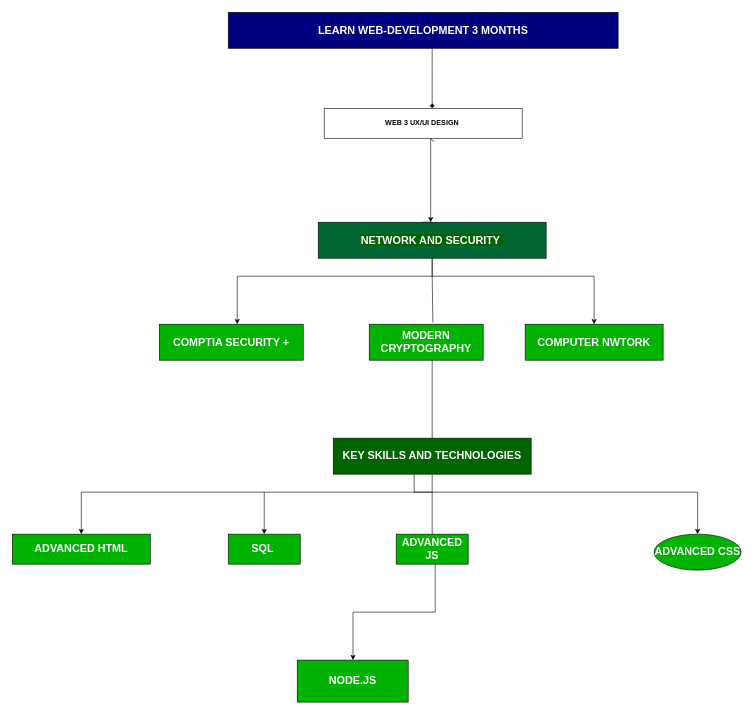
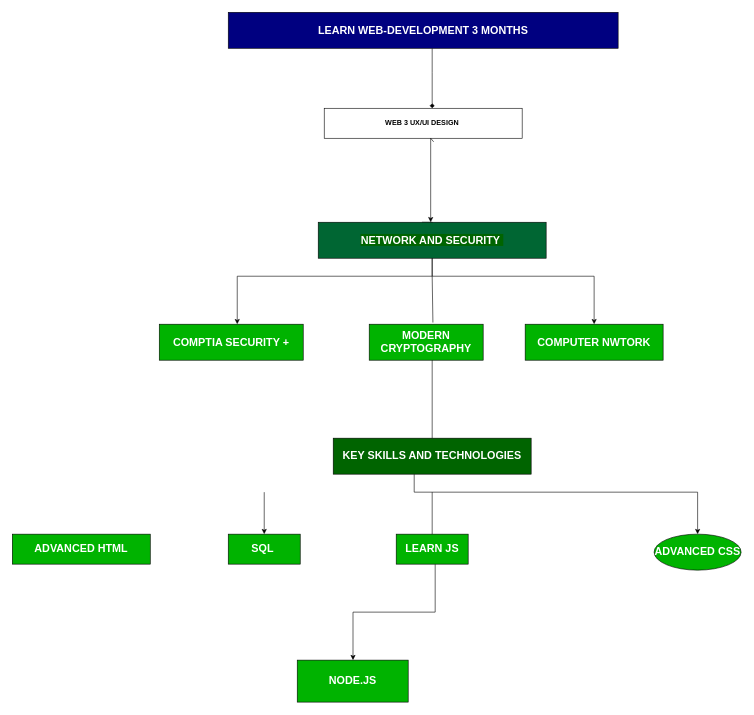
(81, 492) -> none
(432, 549) -> (432, 549)
